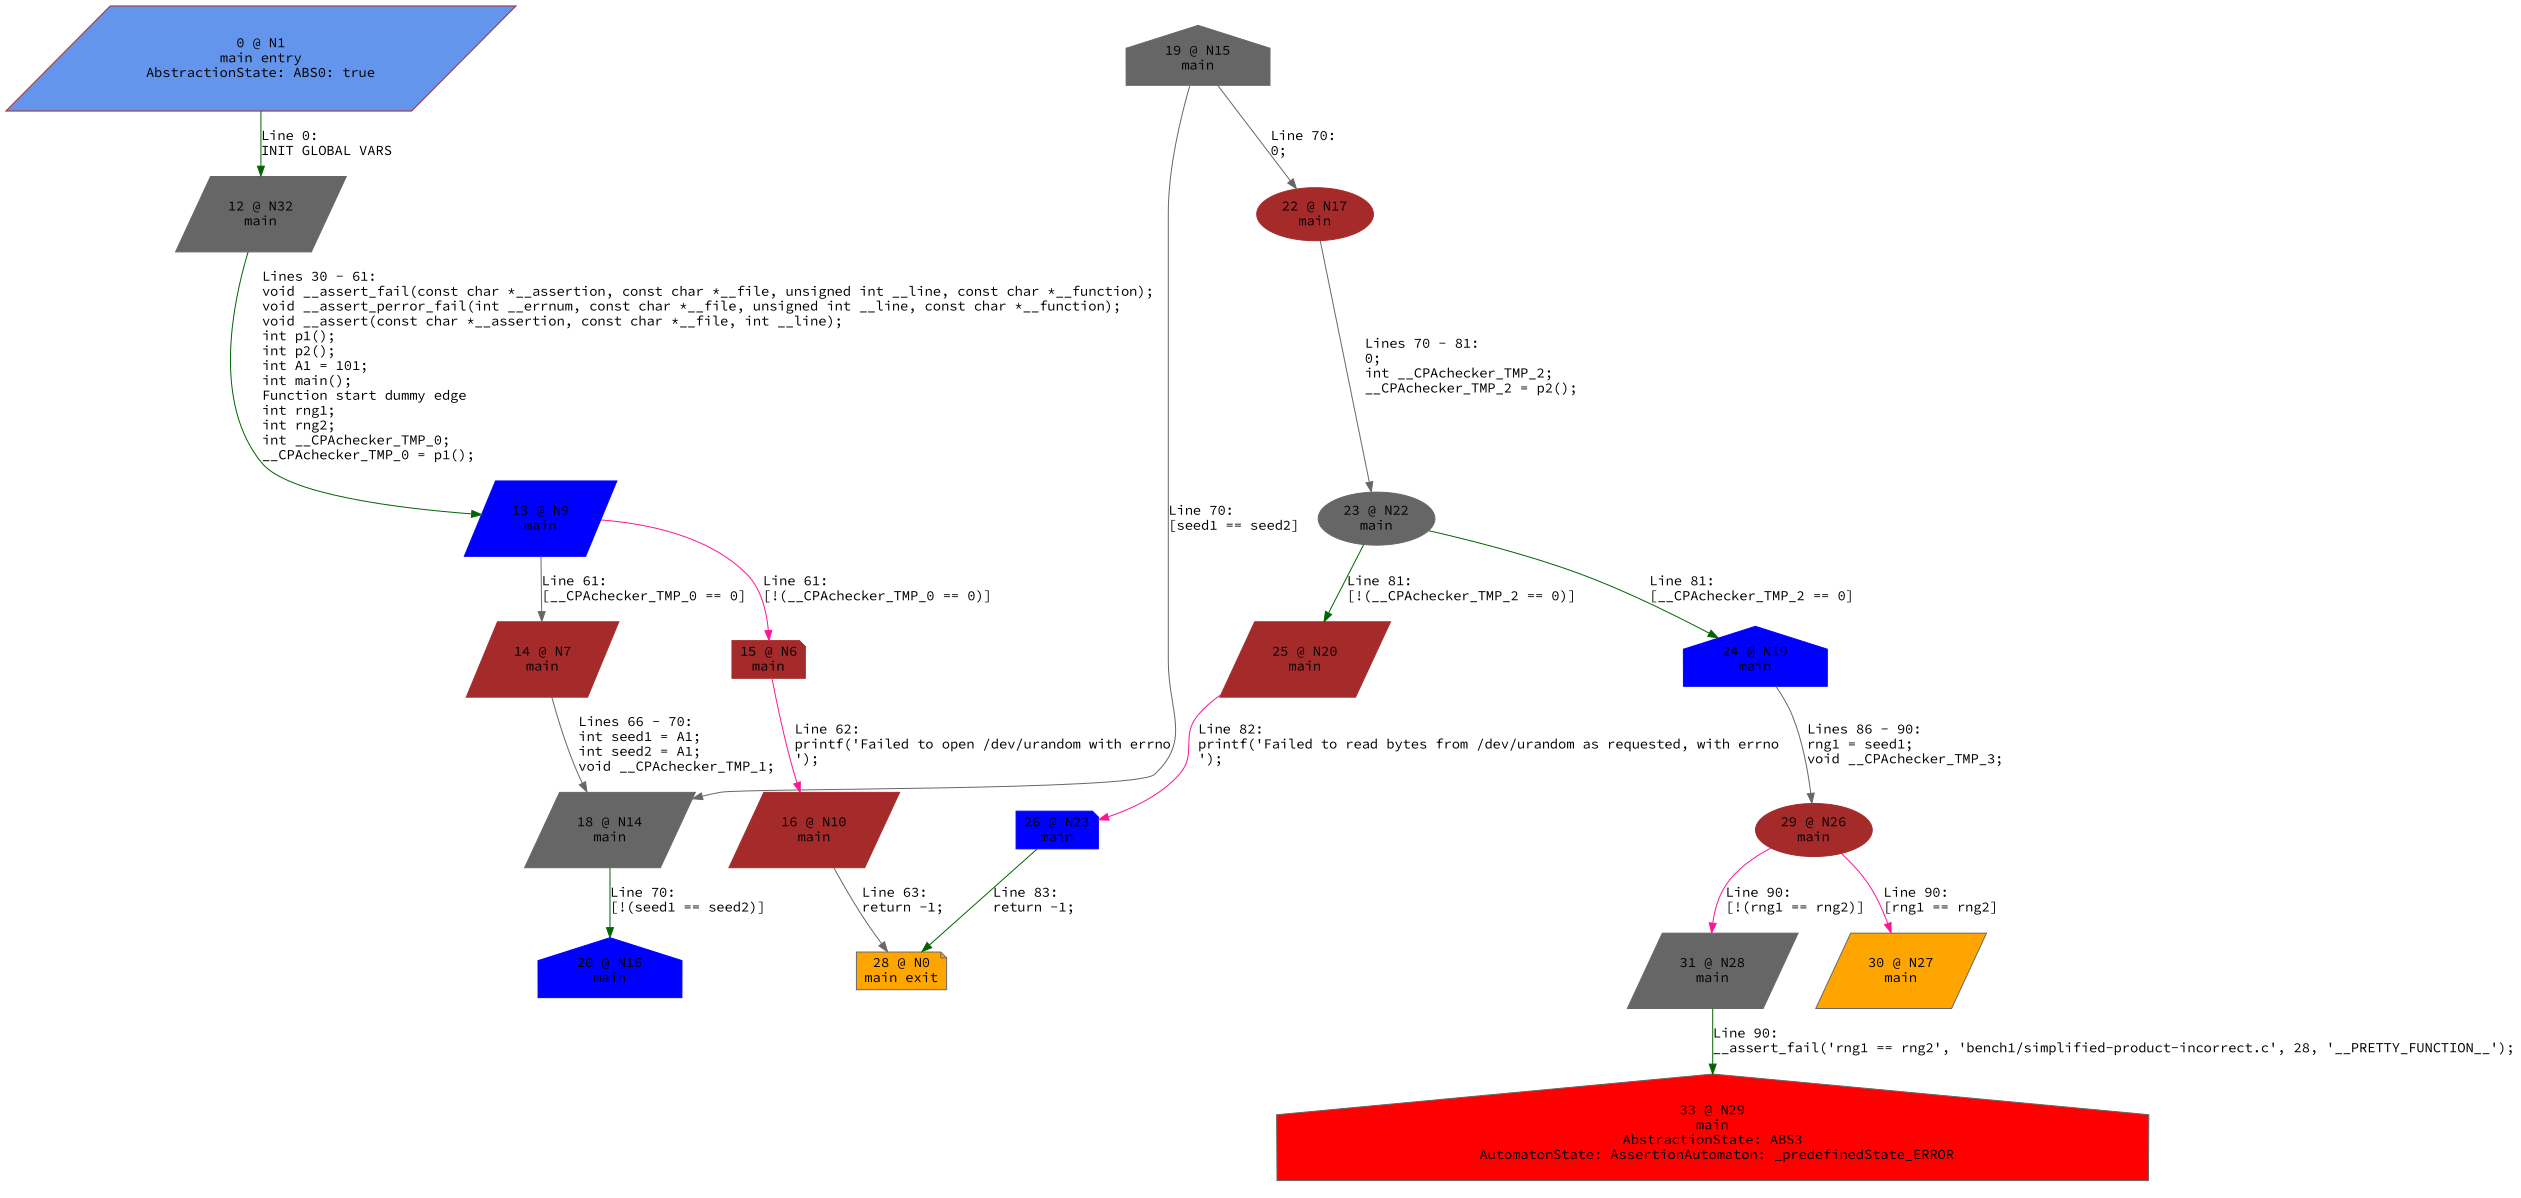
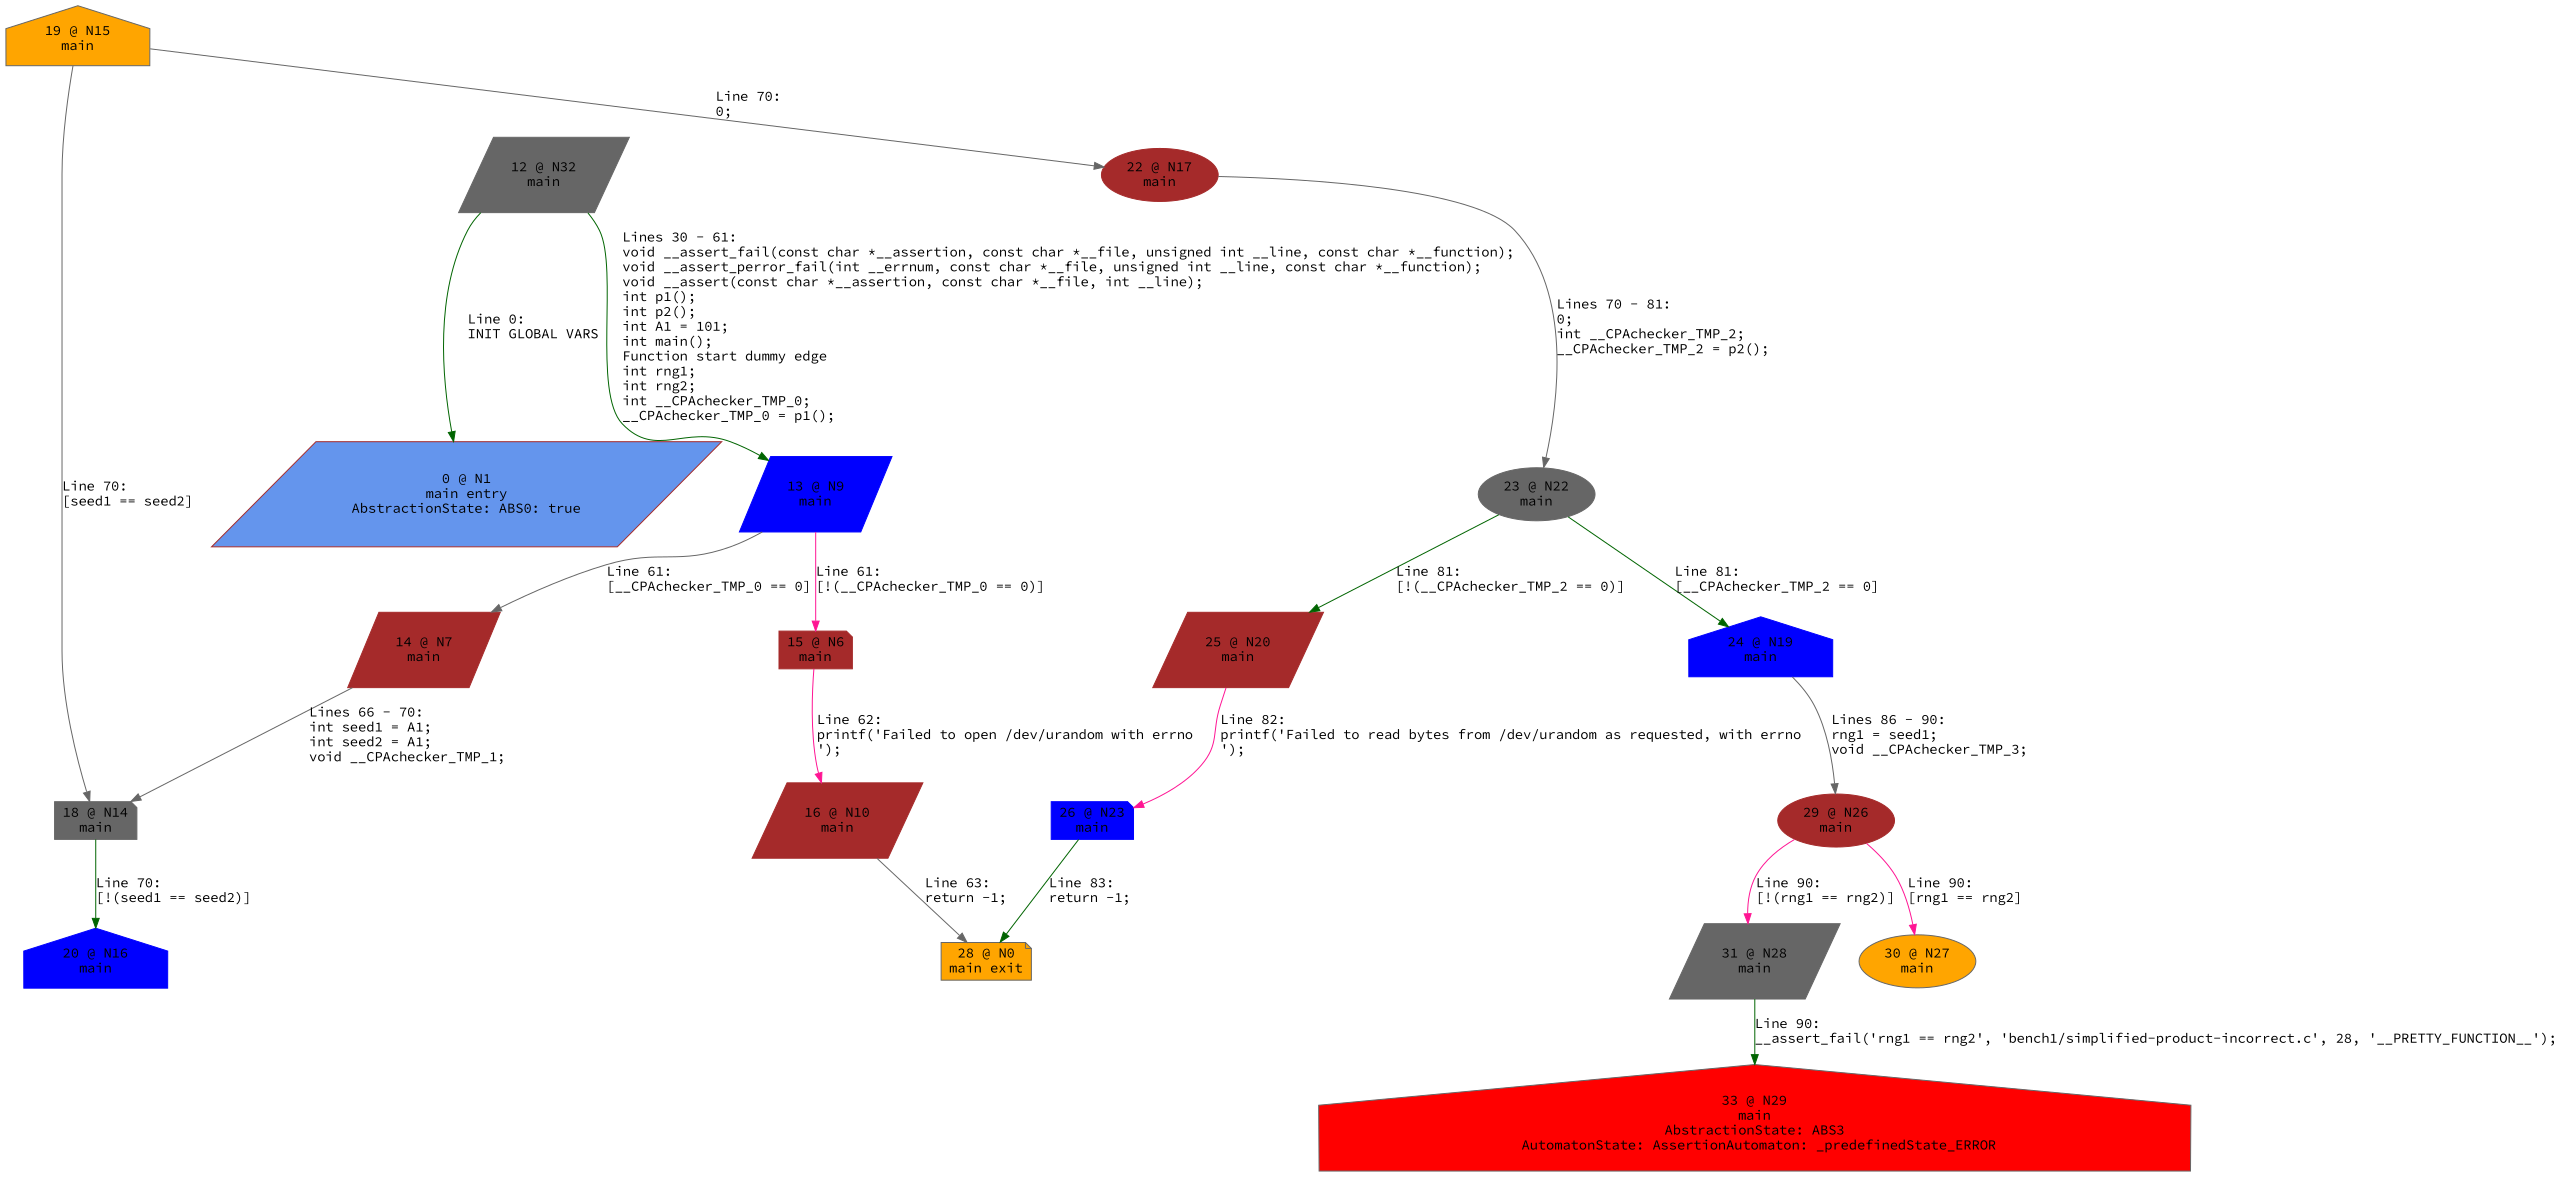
(1198, 59) -> (78, 39)
(261, 139) -> (445, 319)
(610, 830) -> (96, 821)
(1901, 971) -> (1917, 961)
